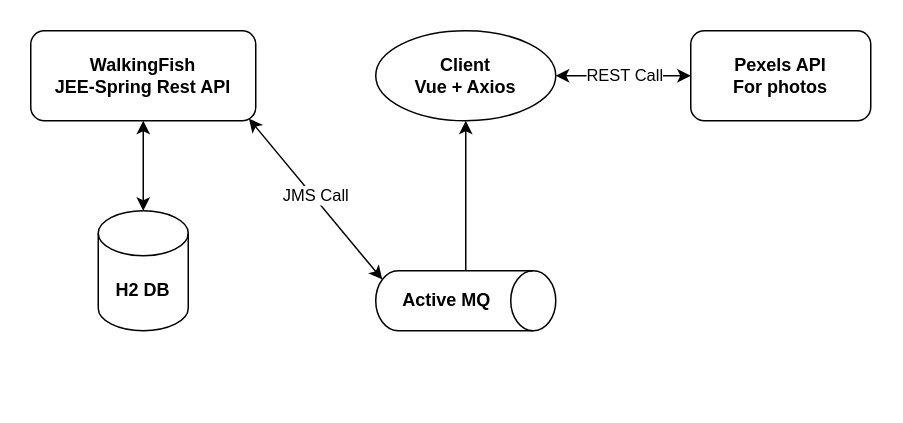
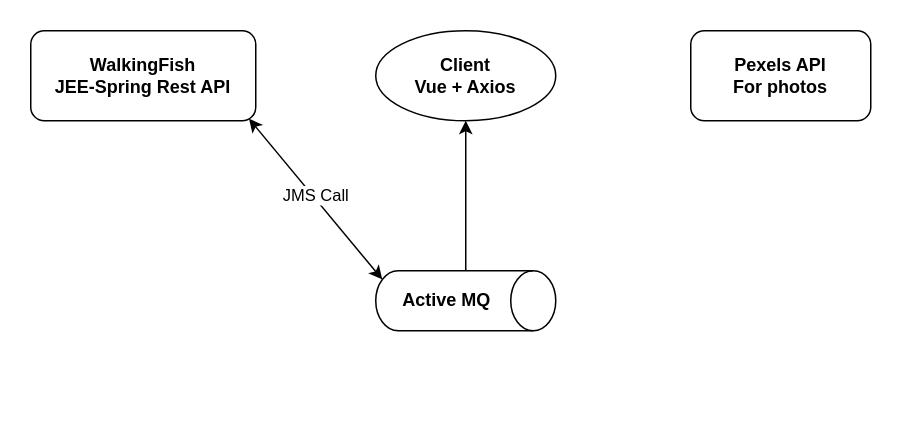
(623, 76) -> none
(143, 166) -> none
(143, 271) -> none
